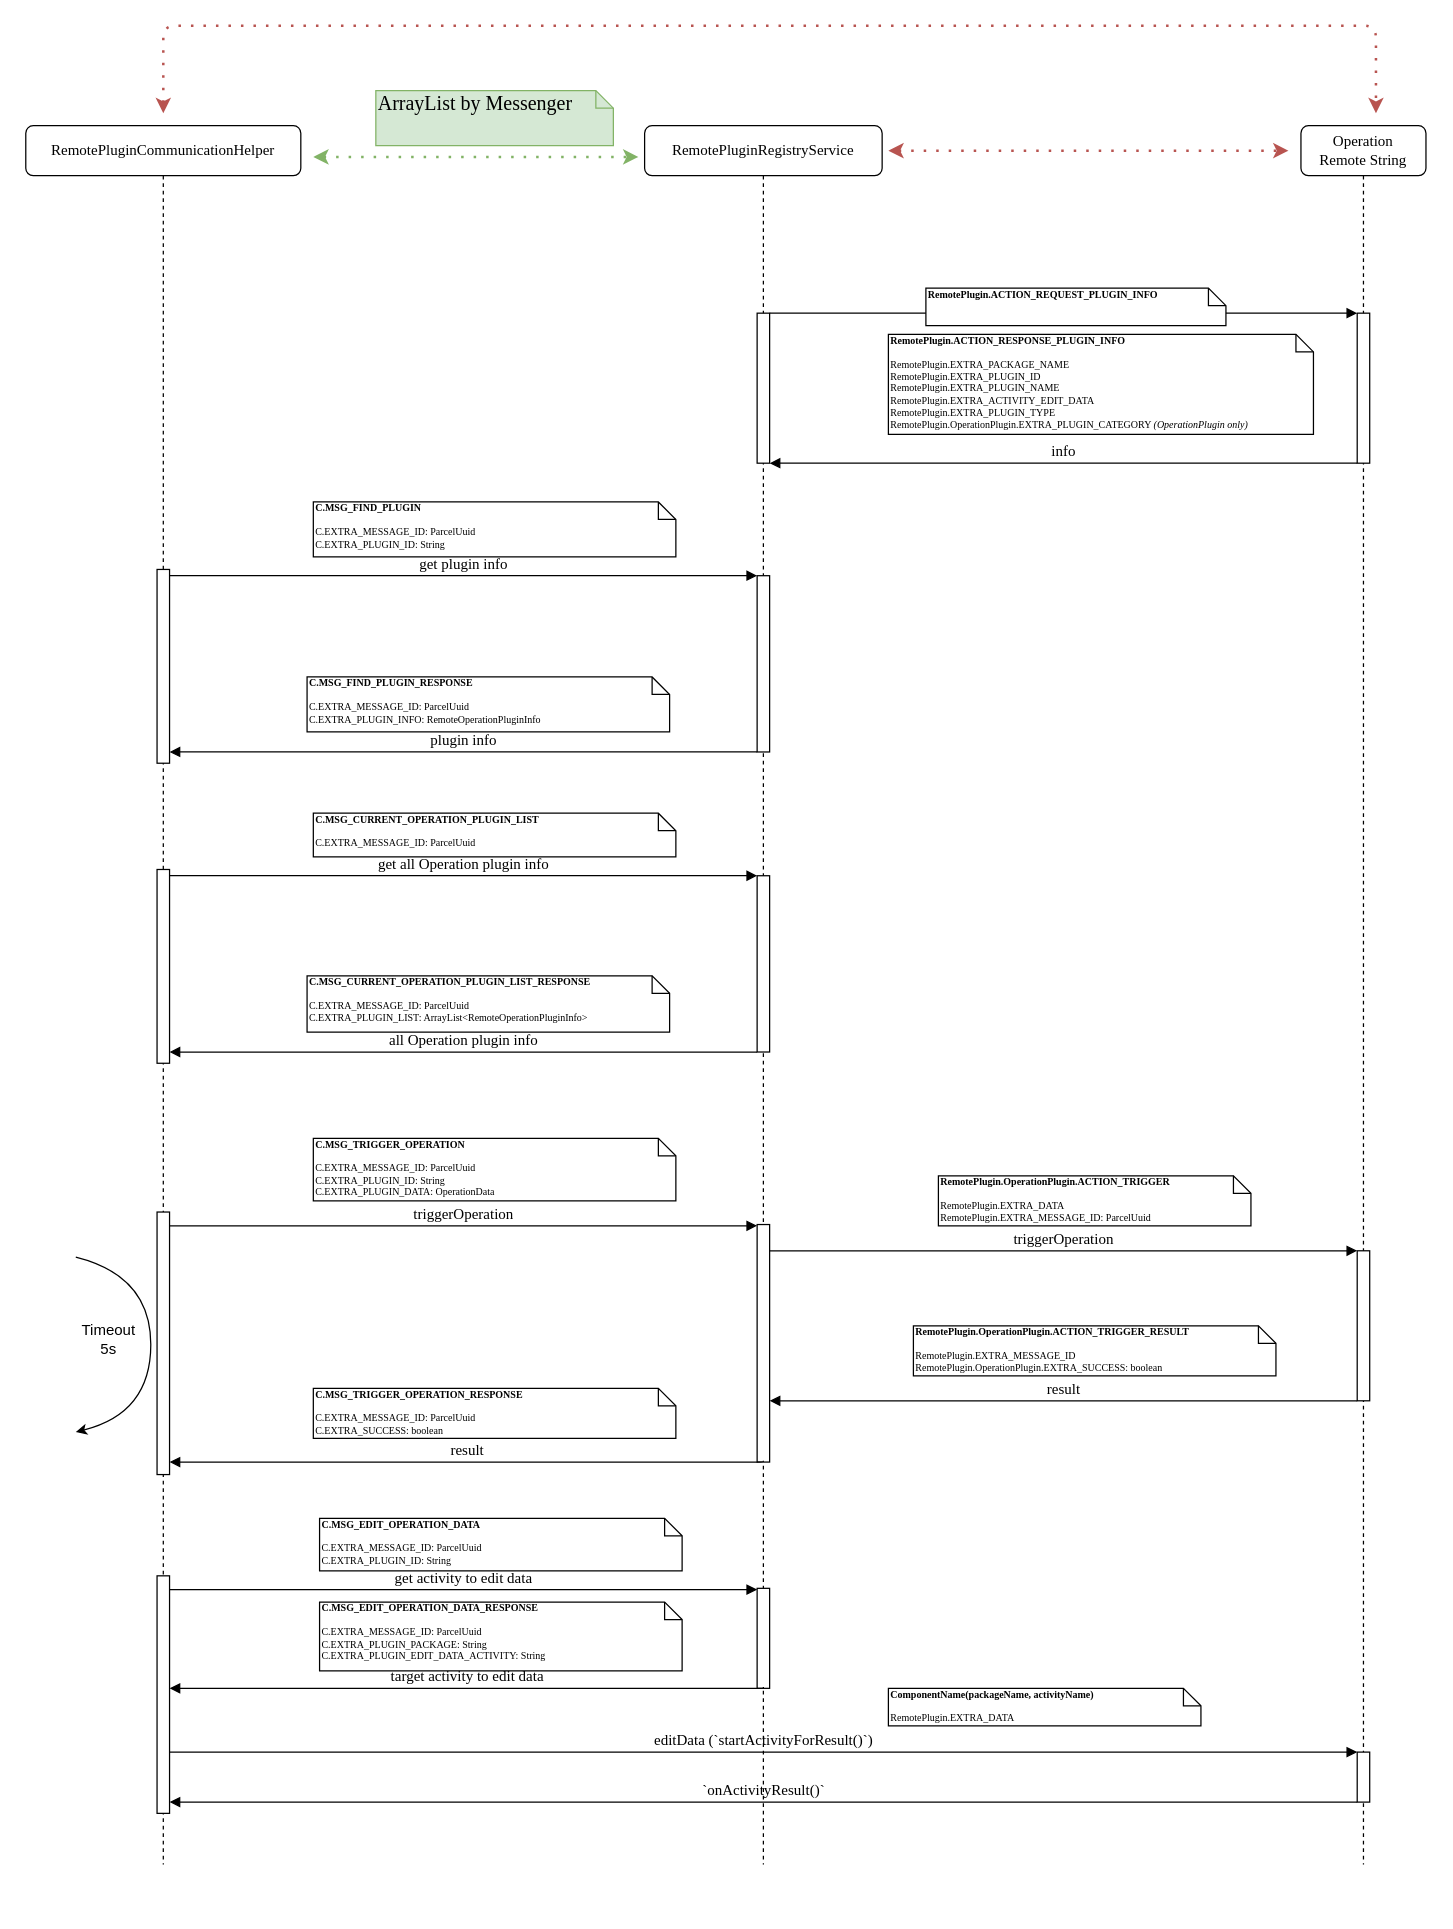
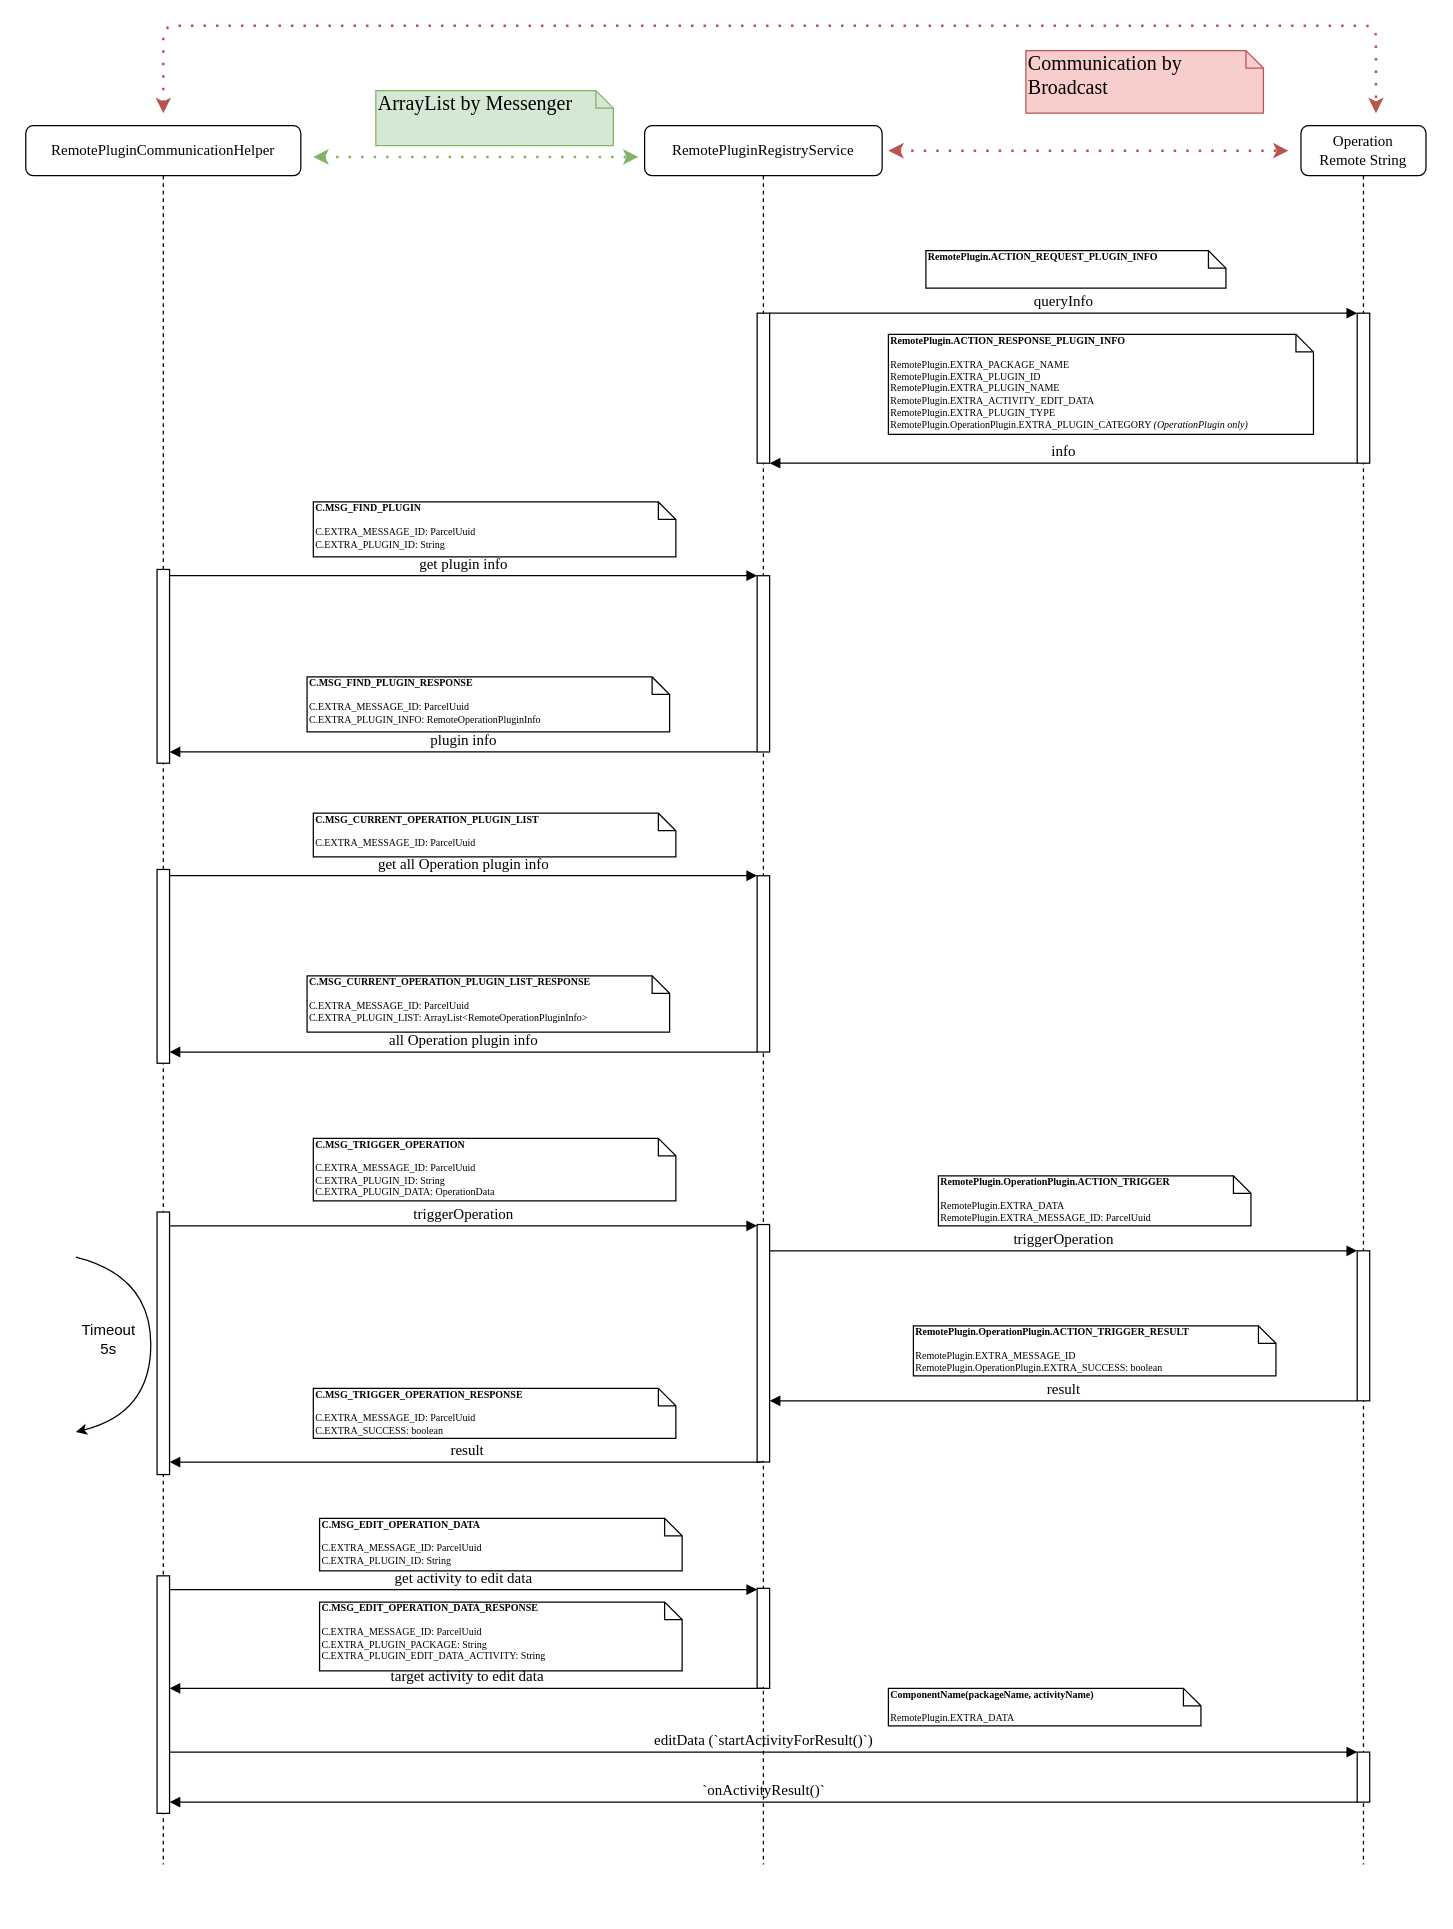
none -> (1144, 82)
(1076, 307) -> (1076, 269)
